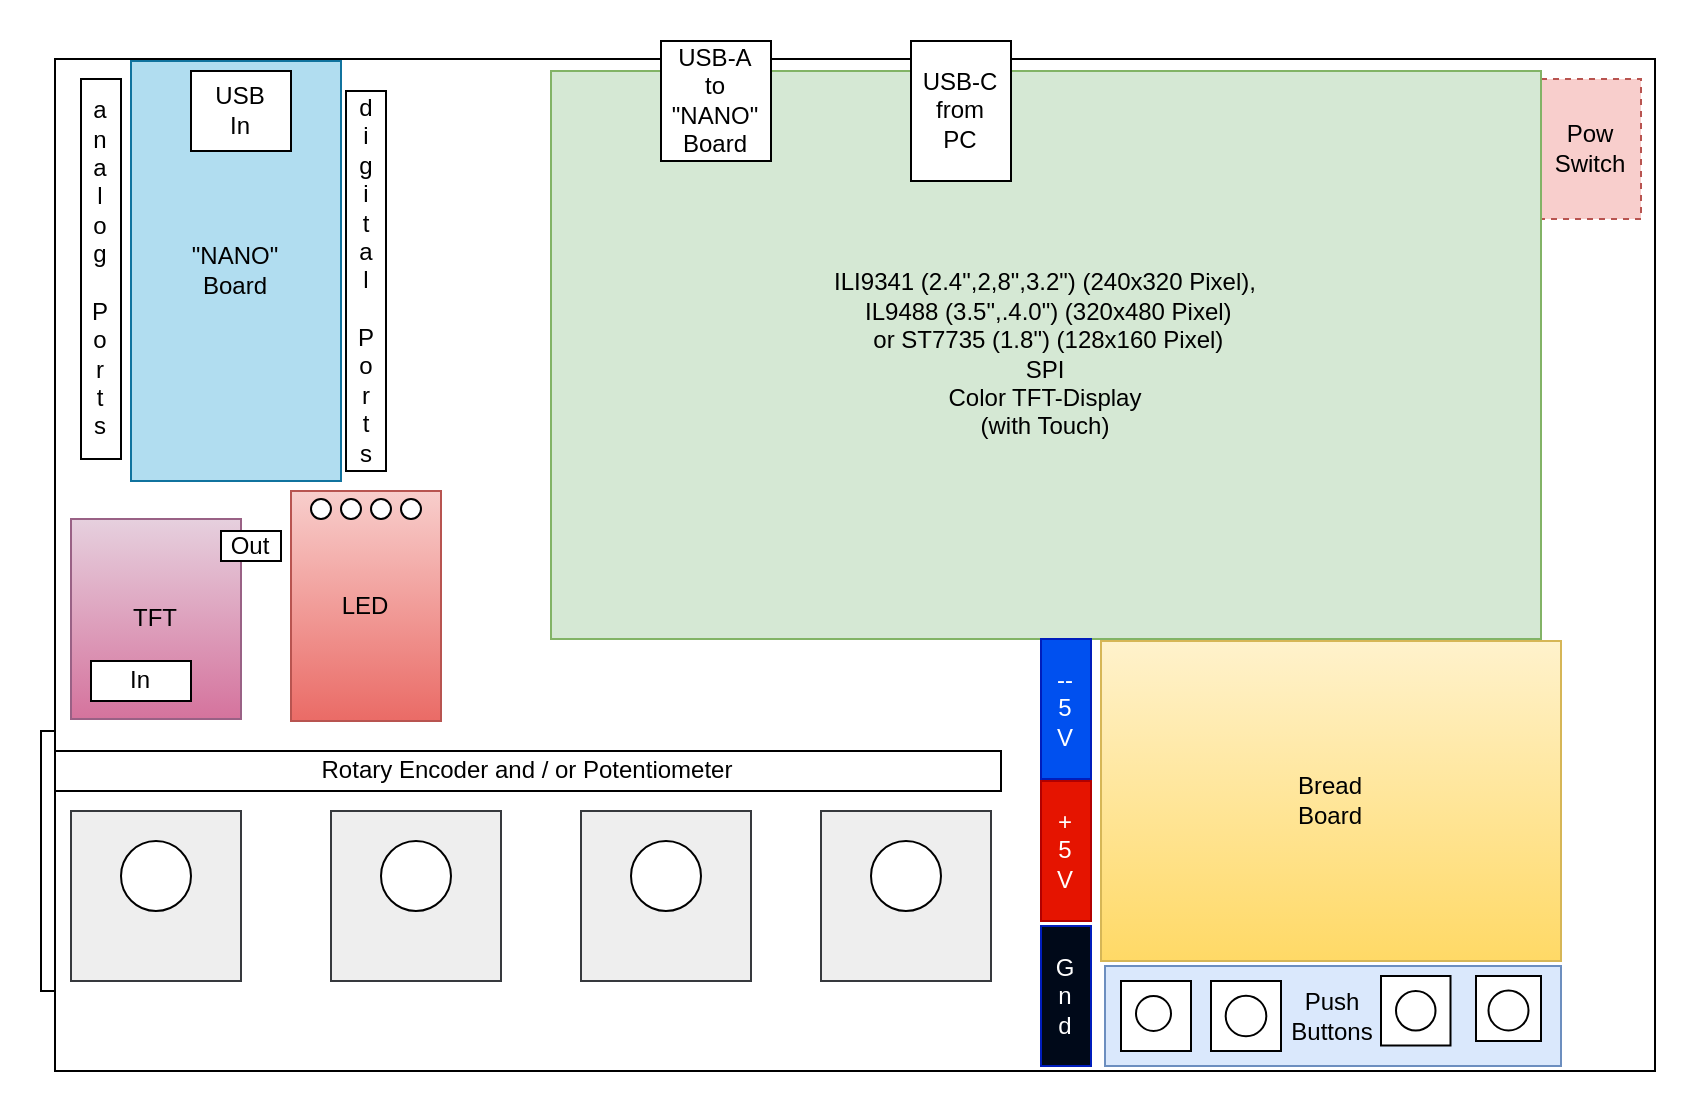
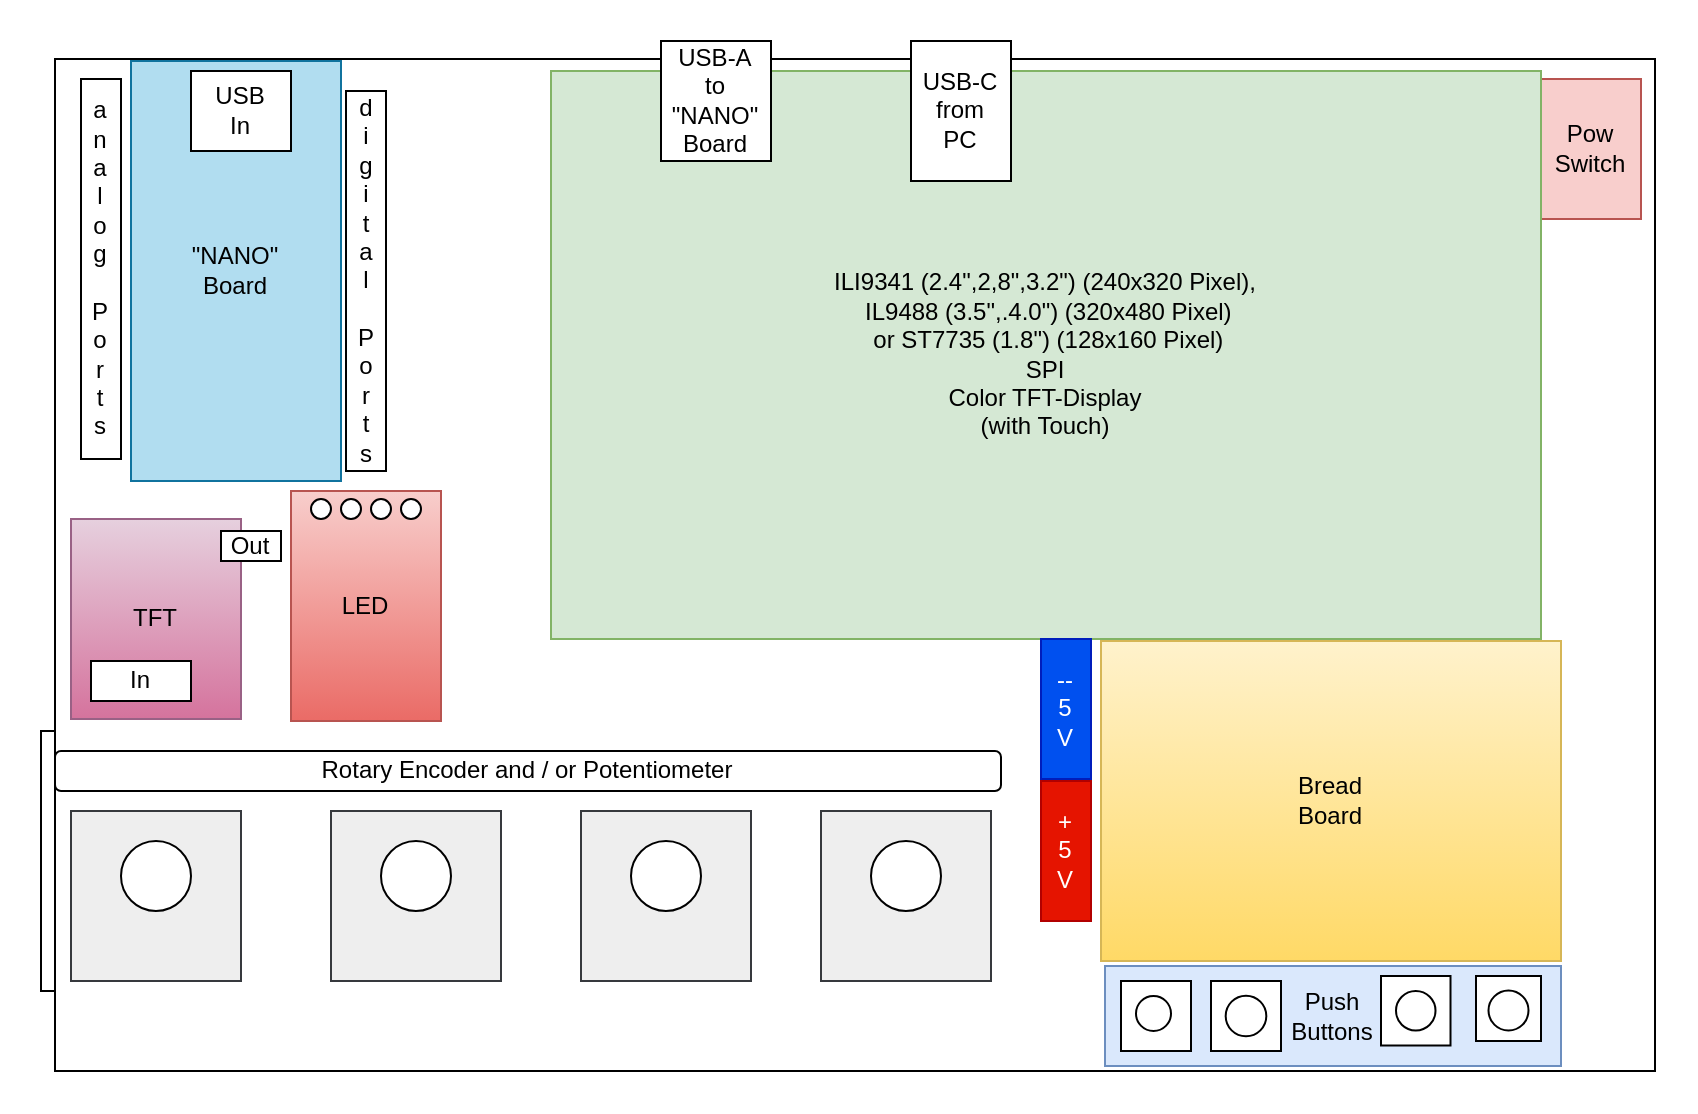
(1591, 149) -> (1591, 149)
(528, 771) -> (528, 771)
(1066, 996) -> none
